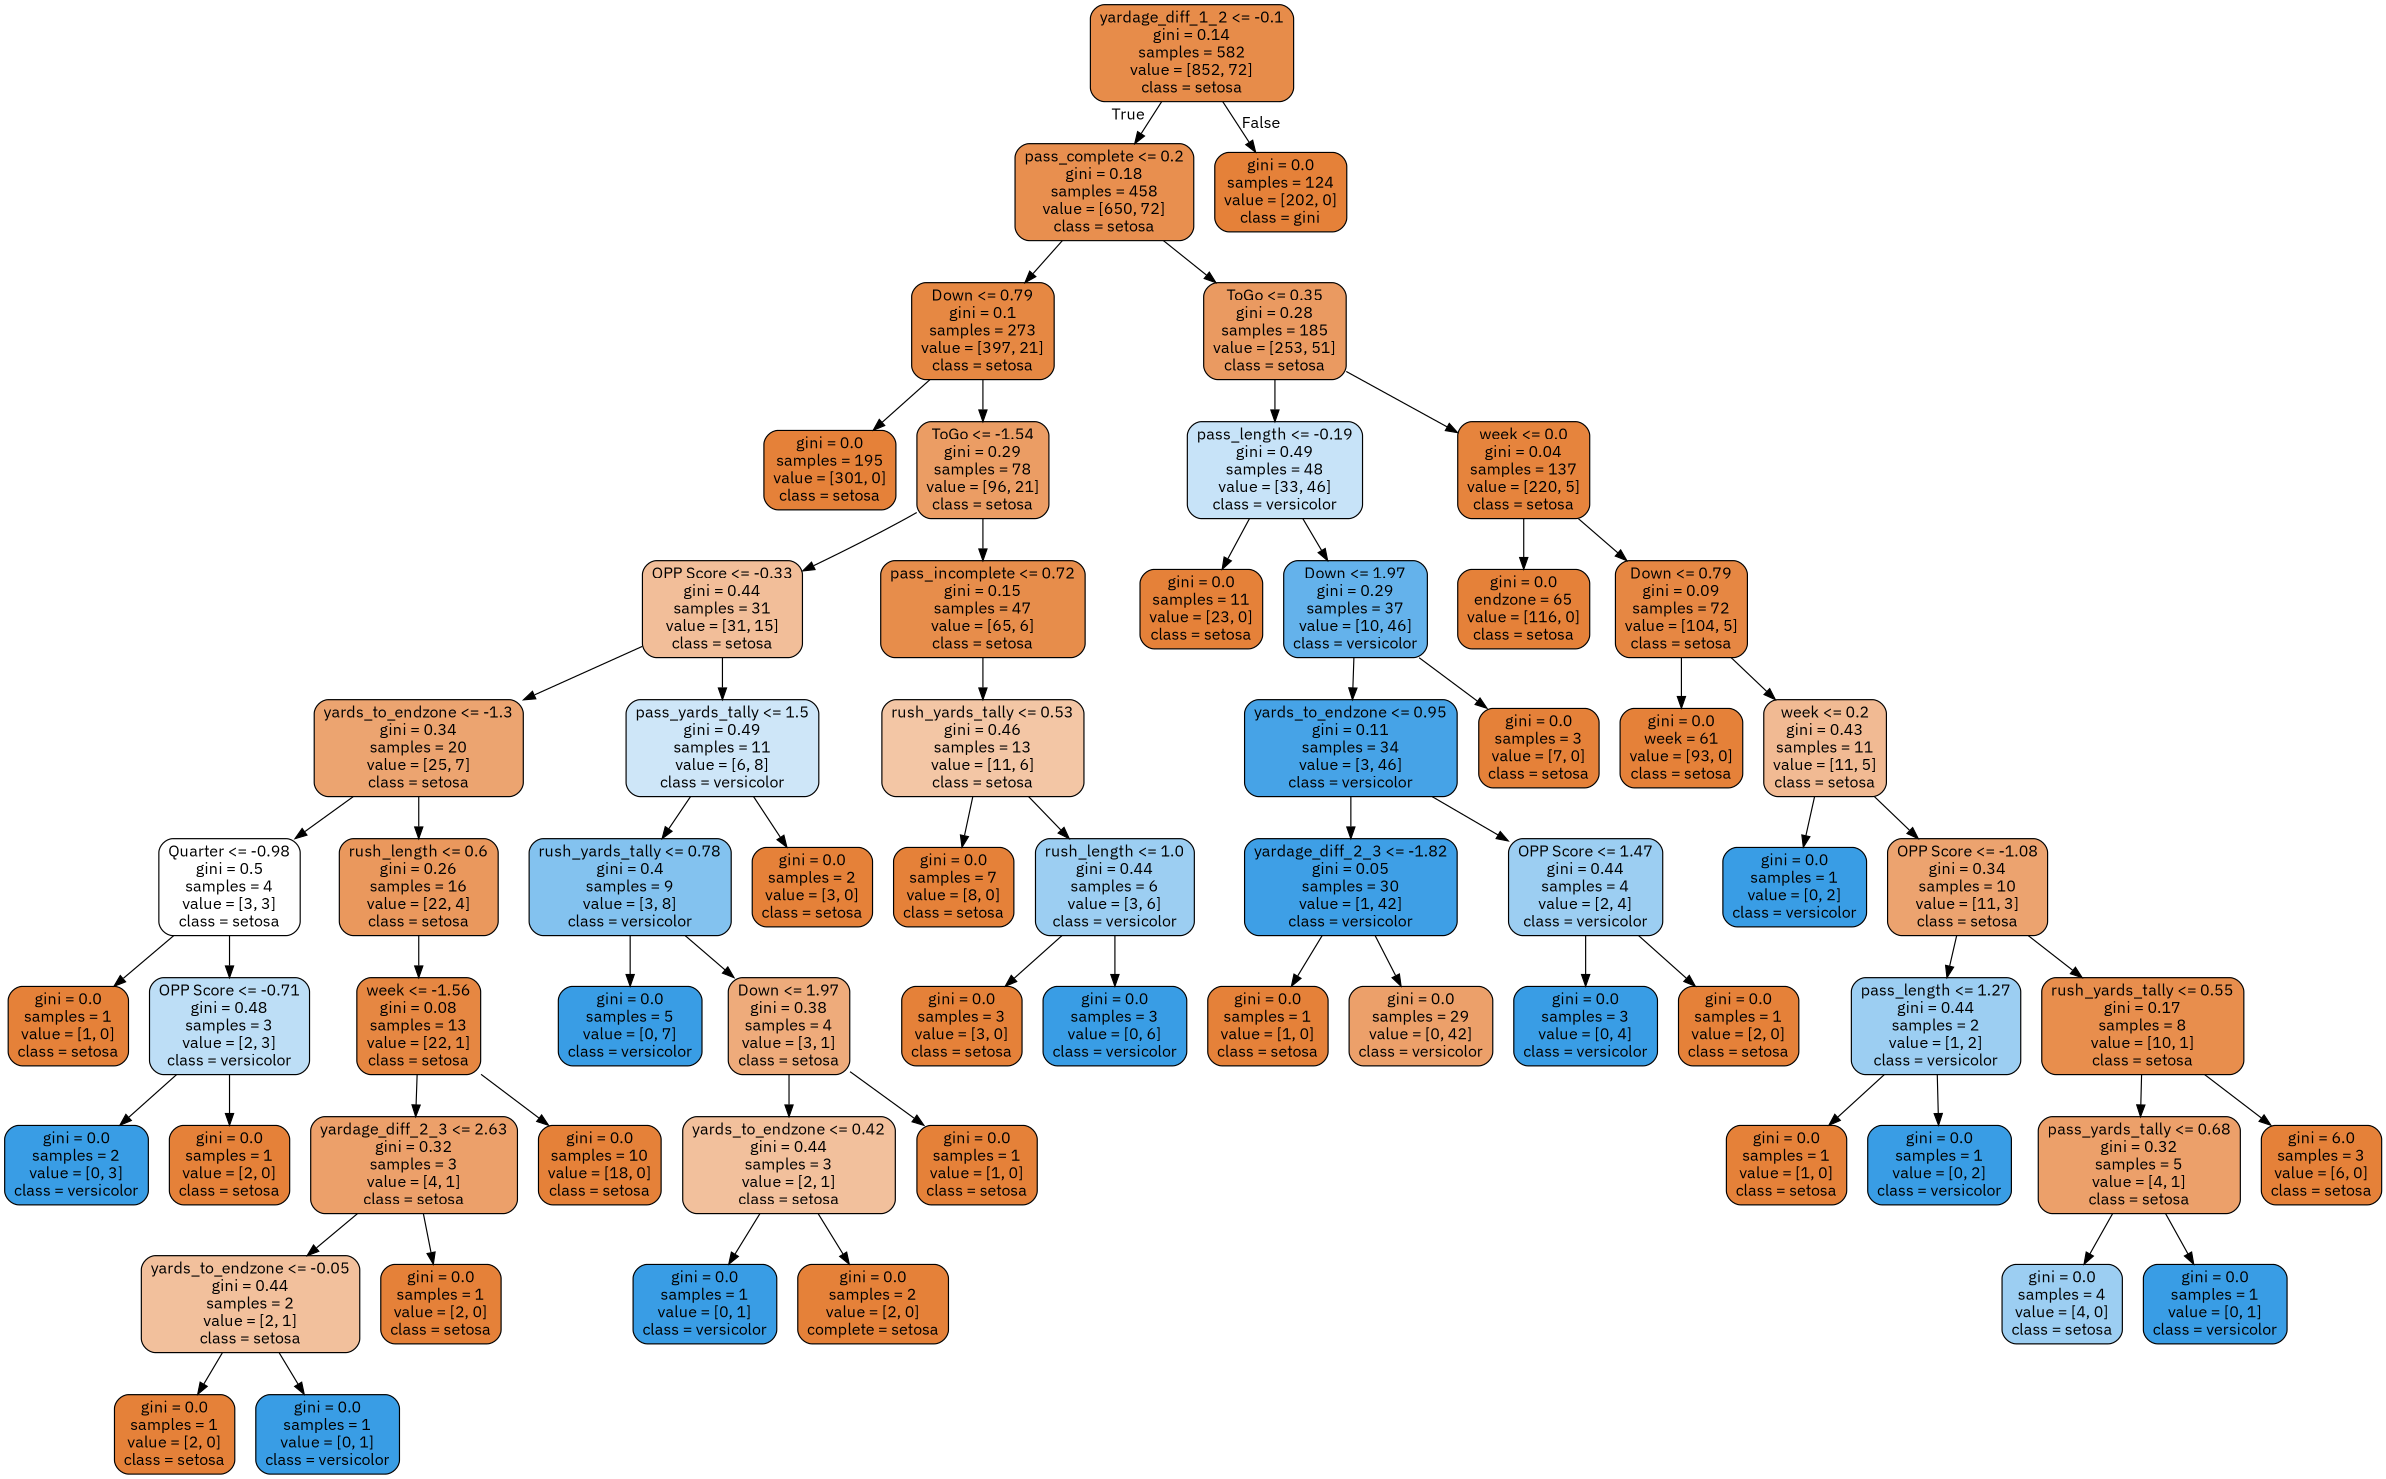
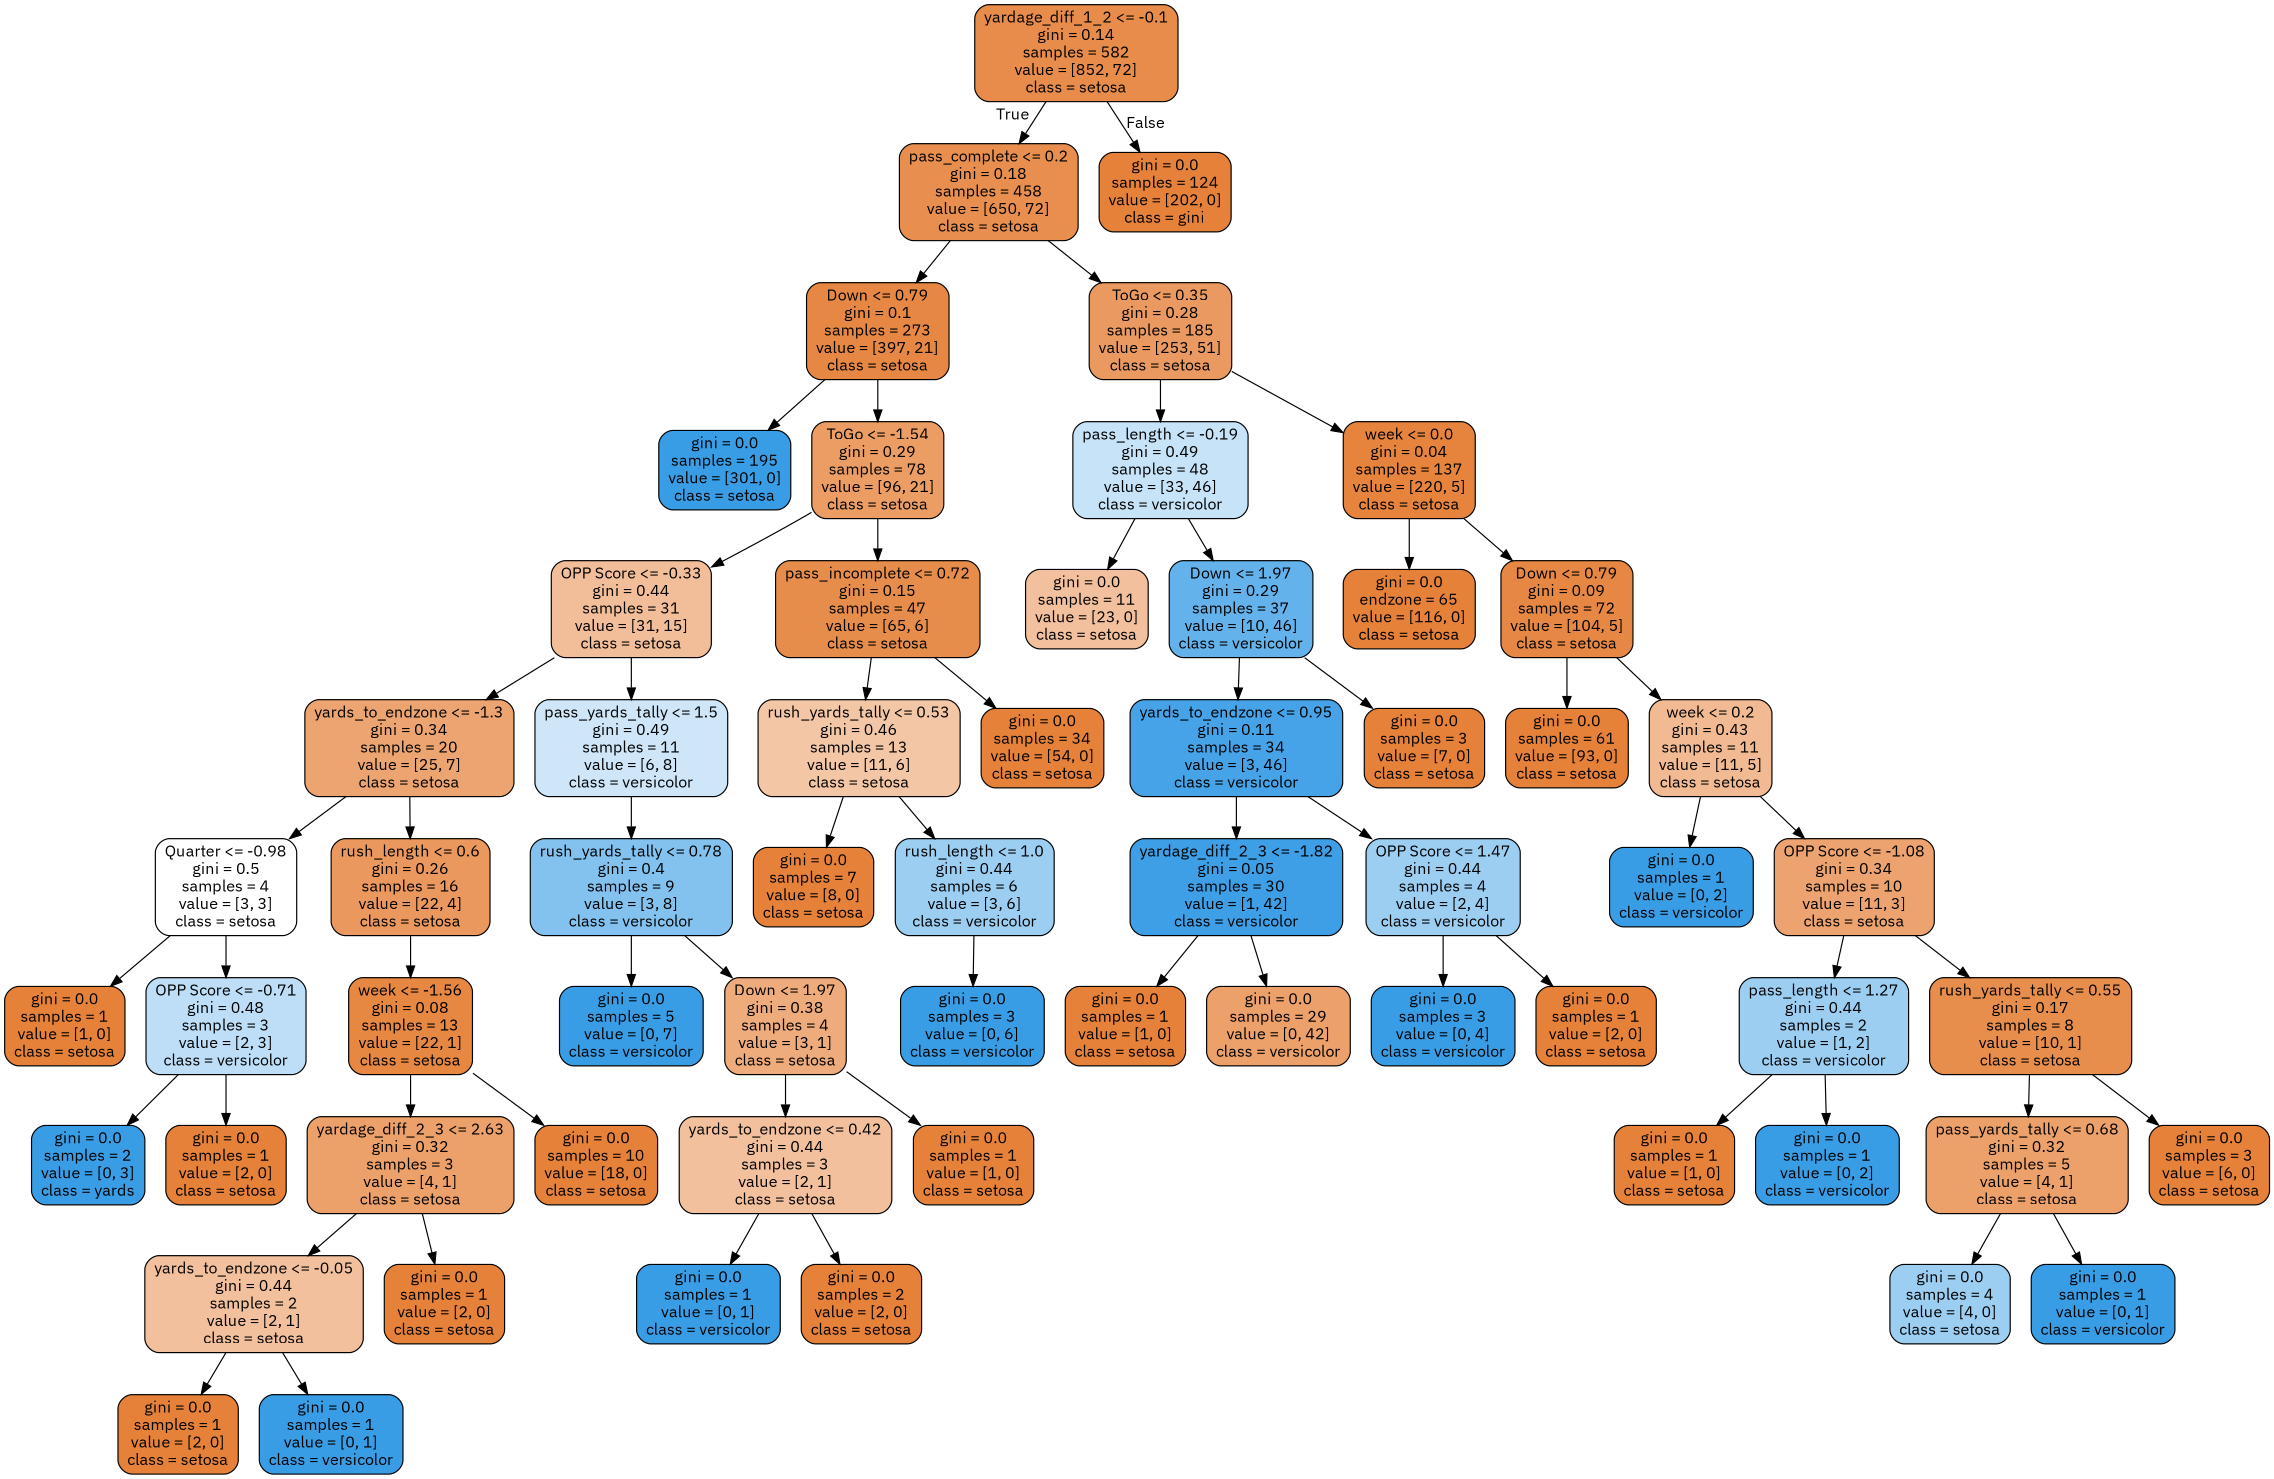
(830, 470) -> (725, 470)
(1201, 609) -> (1087, 609)
none -> (1042, 748)
(1681, 748) -> (1567, 748)
(812, 887) -> none
(962, 1026) -> none
(77, 1165) -> (88, 1165)
(2322, 1165) -> (2209, 1165)
(873, 1304) -> (861, 1304)
